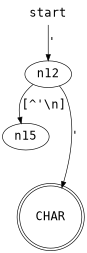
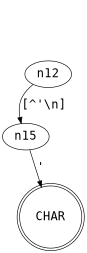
(48, 14) -> none
(72, 133) -> (35, 165)
